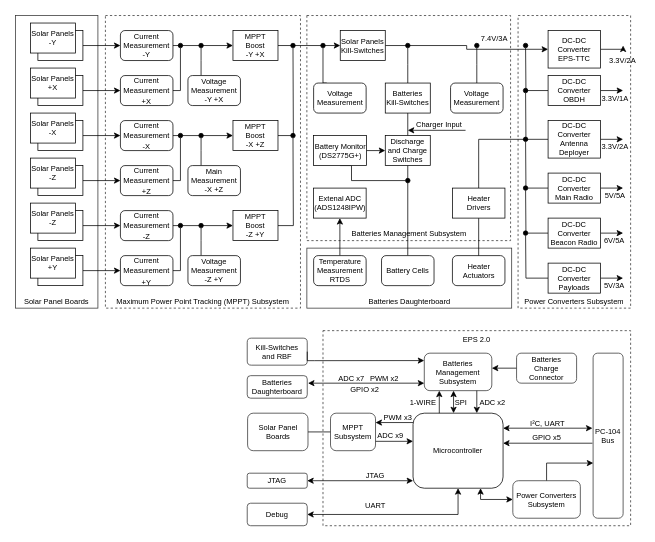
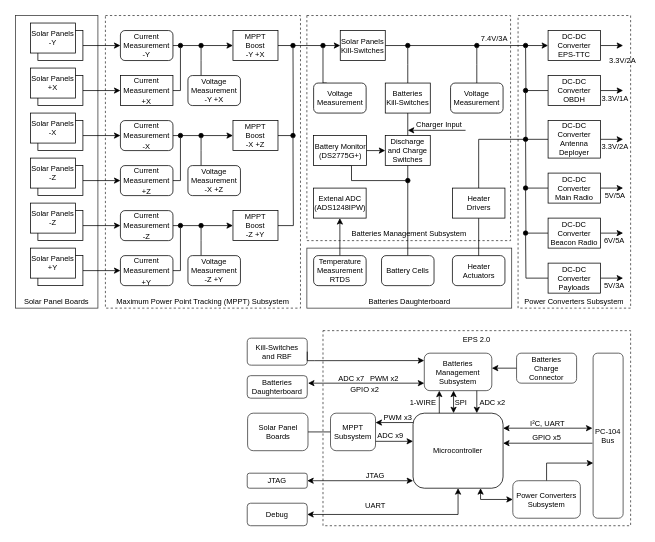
(574, 49) -> (574, 45)
(147, 90) -> (147, 90)
(214, 180) -> (214, 180)
